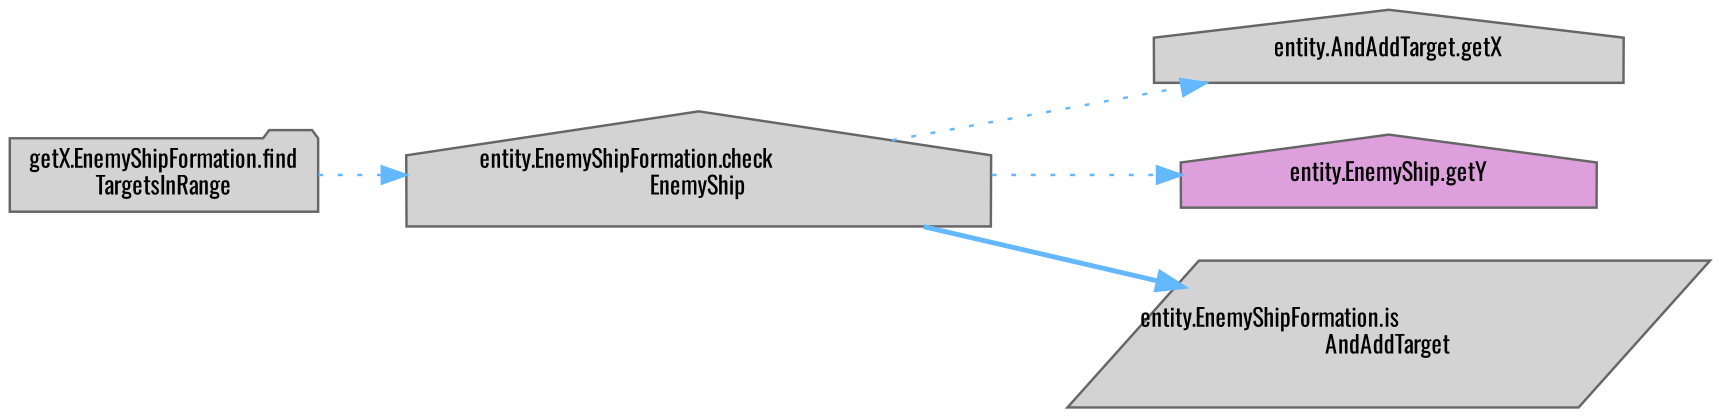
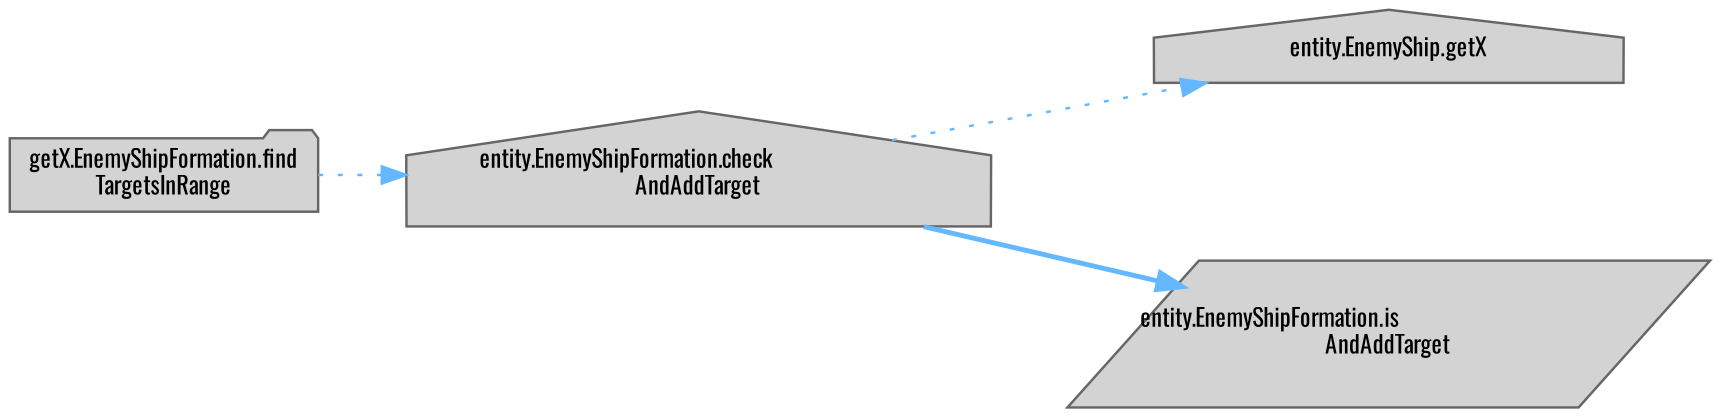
(1389, 50) -> (1389, 50)
(699, 175) -> (699, 175)
(1389, 175) -> none
